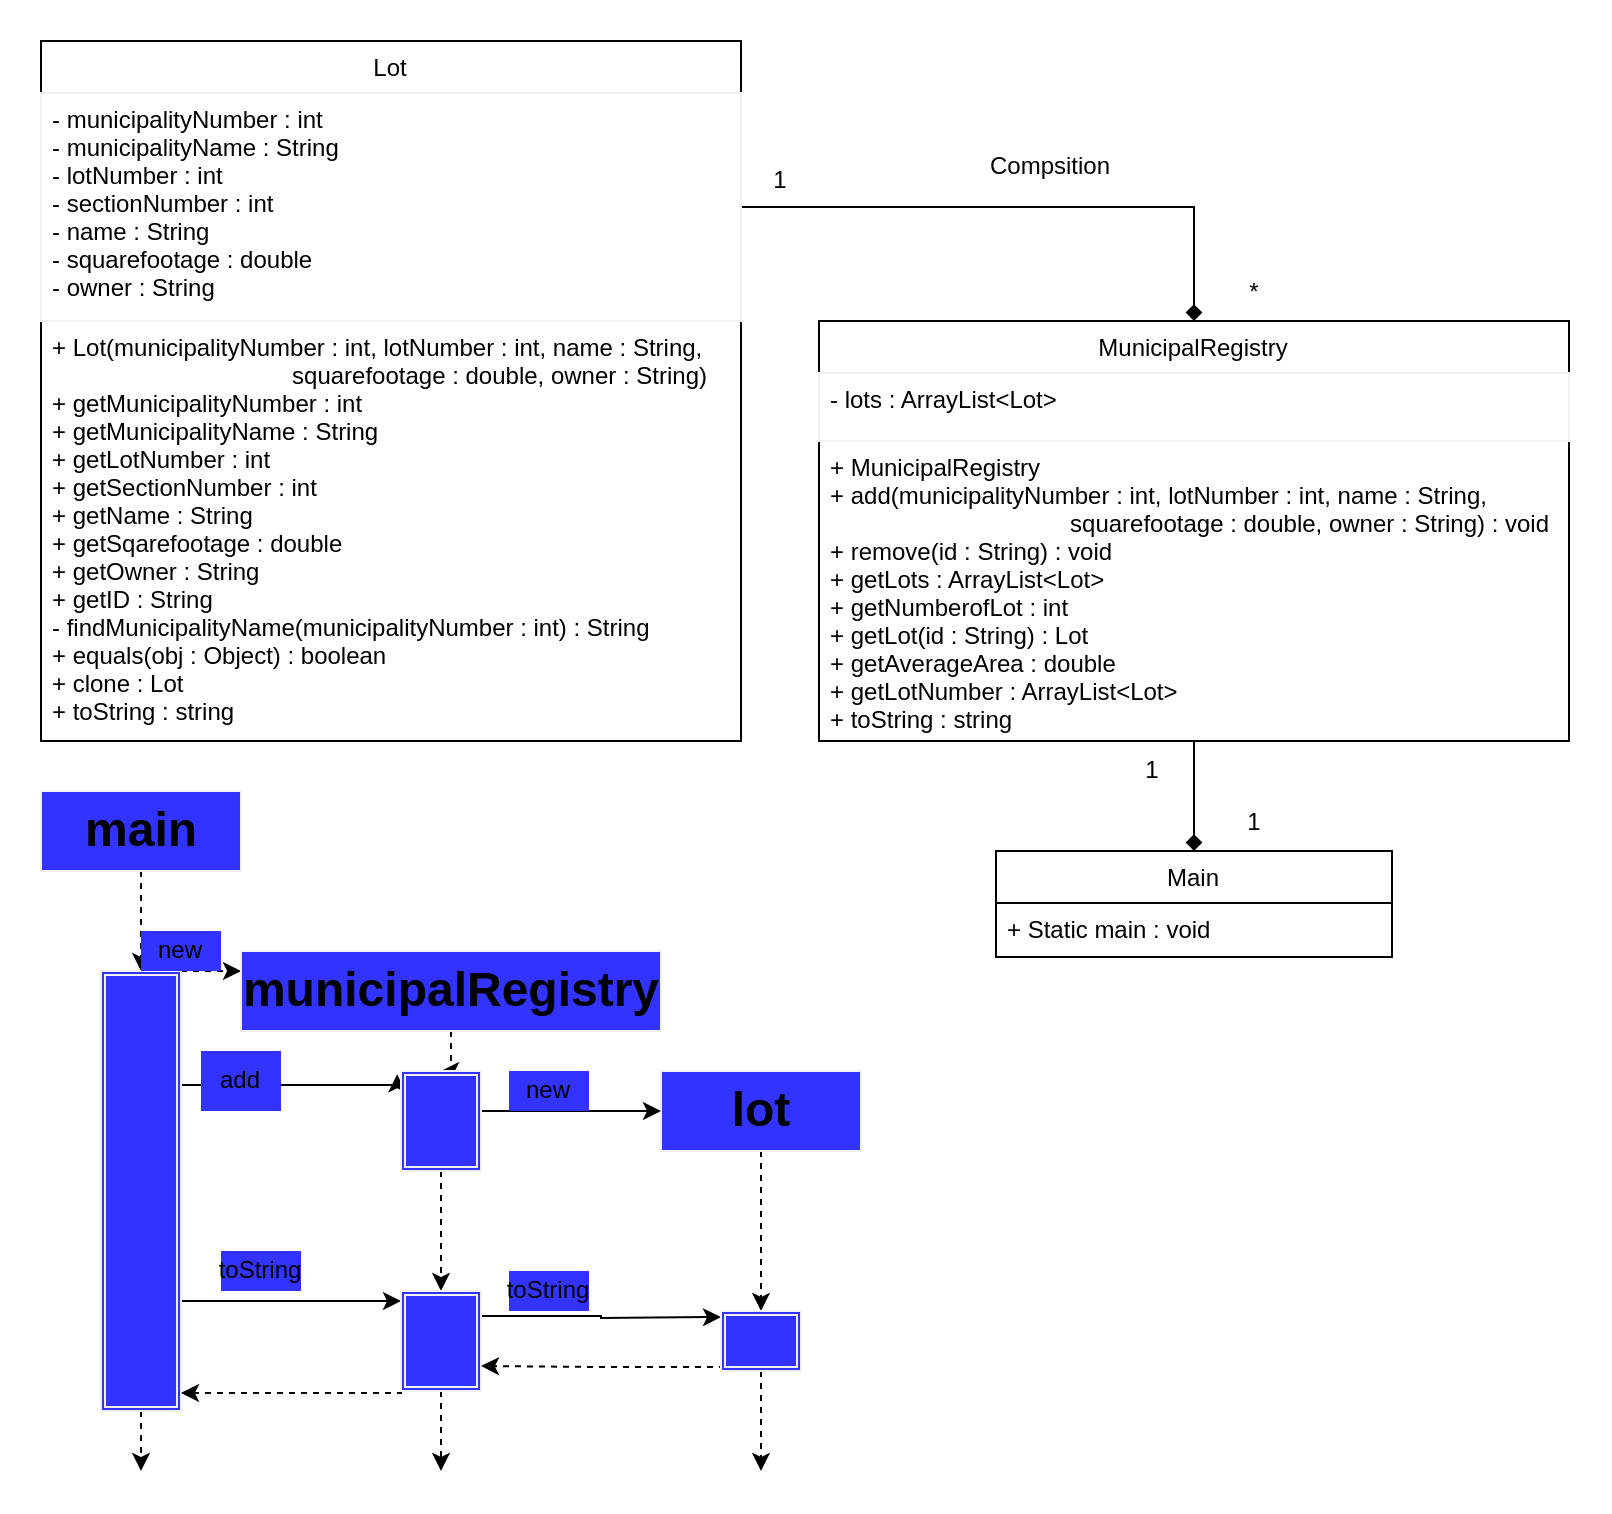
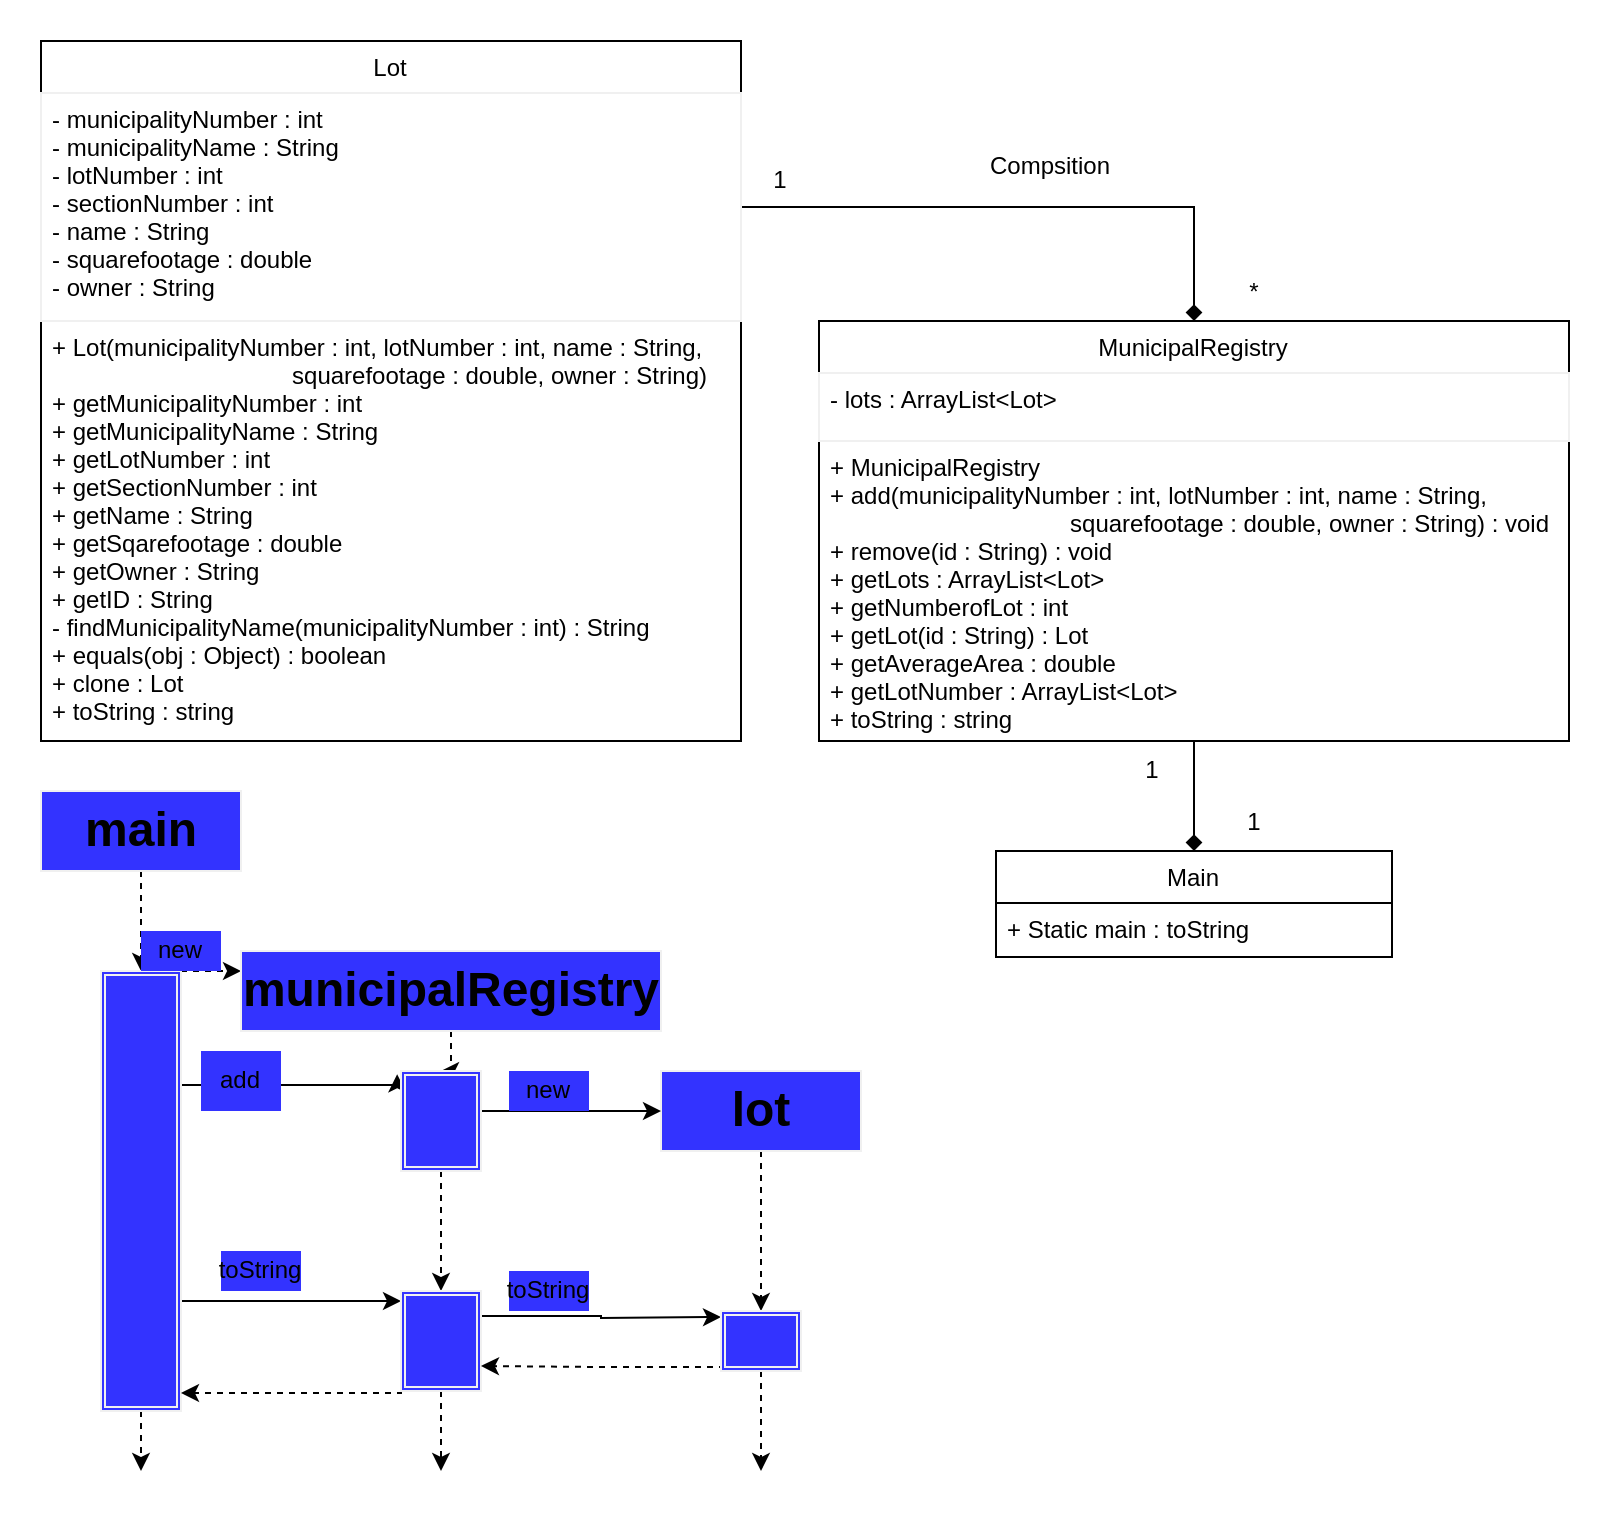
(1116, 930) -> (1143, 930)
